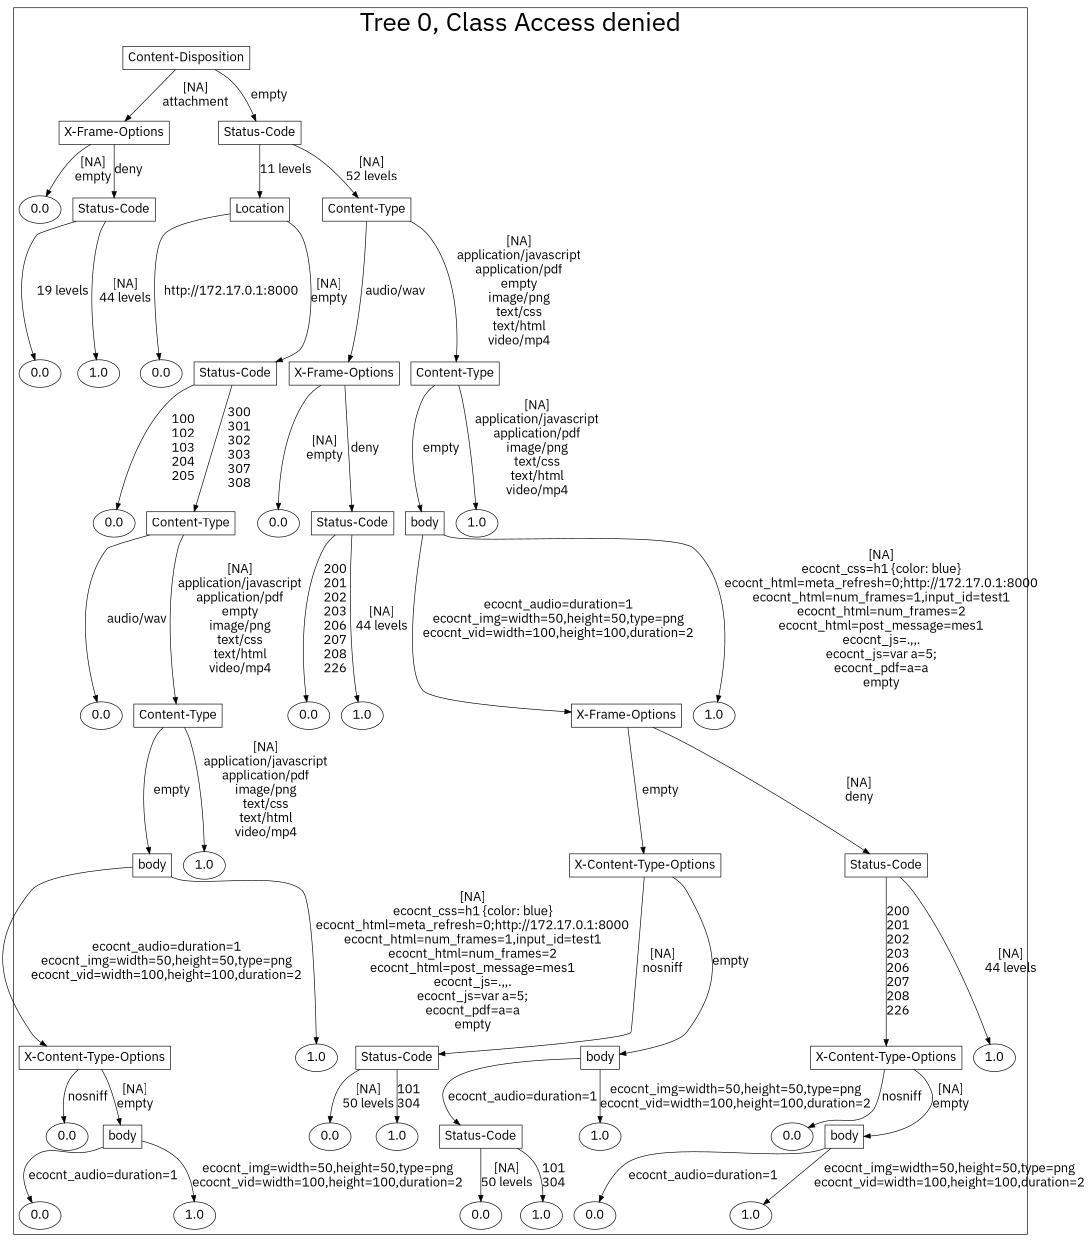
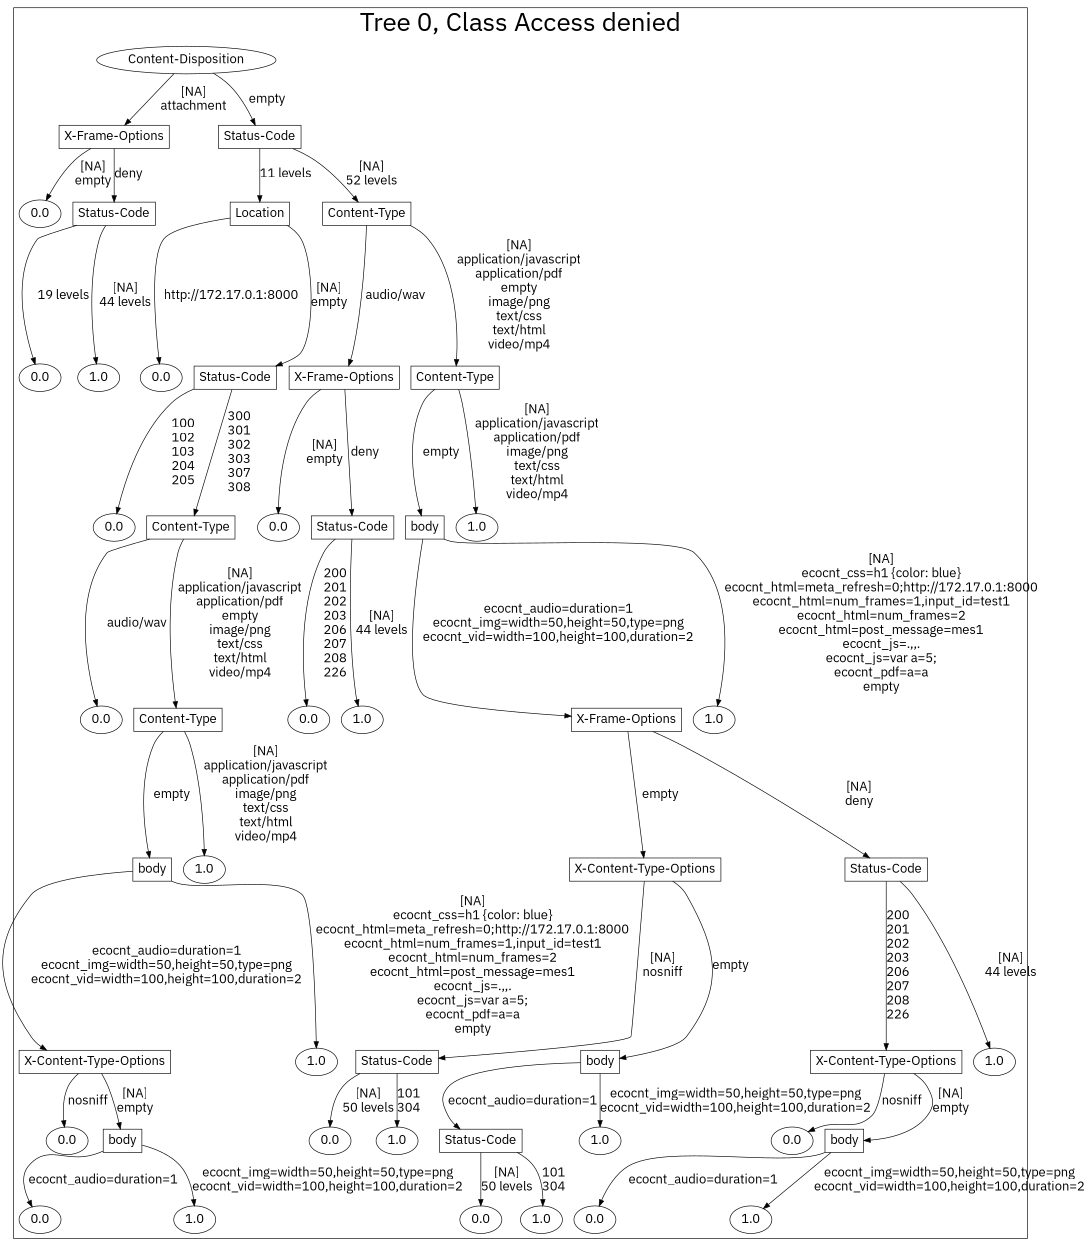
(186, 58) -> (186, 60)
